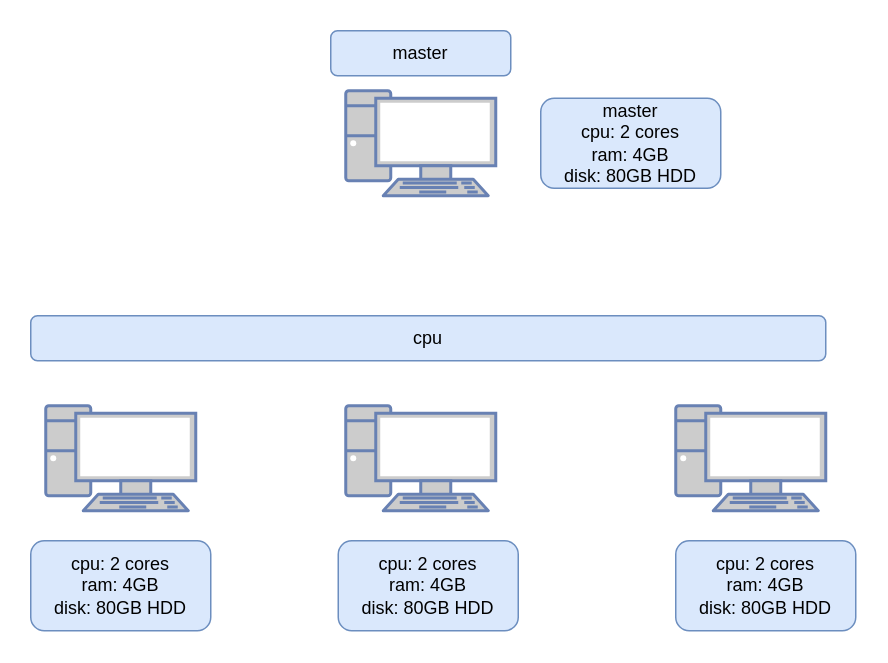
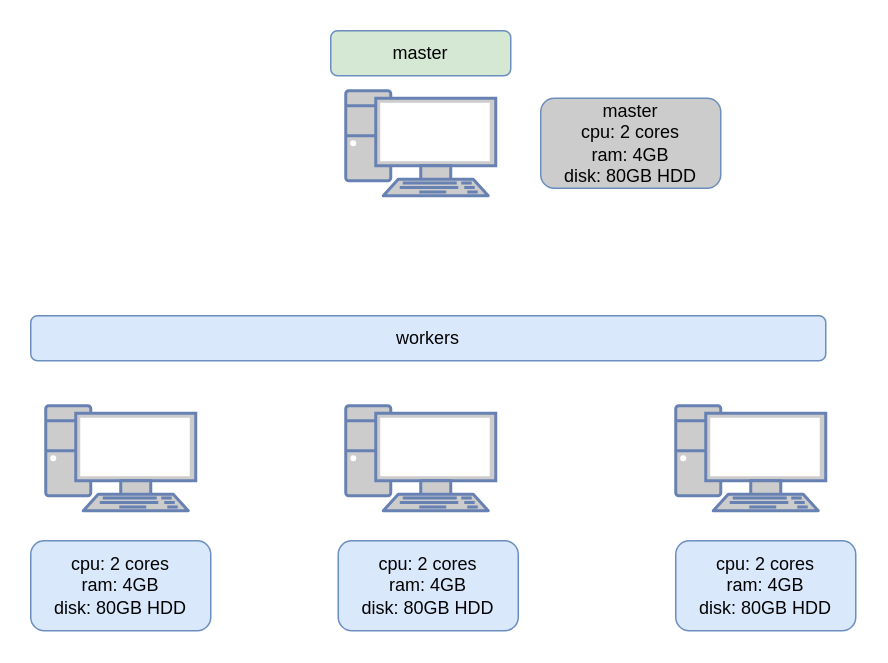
(421, 53) -> (421, 53)
(631, 143) -> (631, 143)
(428, 338) -> (428, 338)
